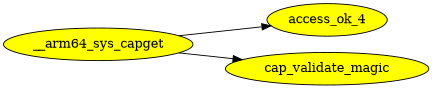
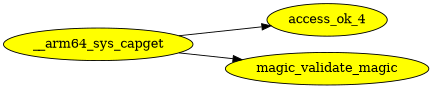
(327, 69) -> (327, 69)
